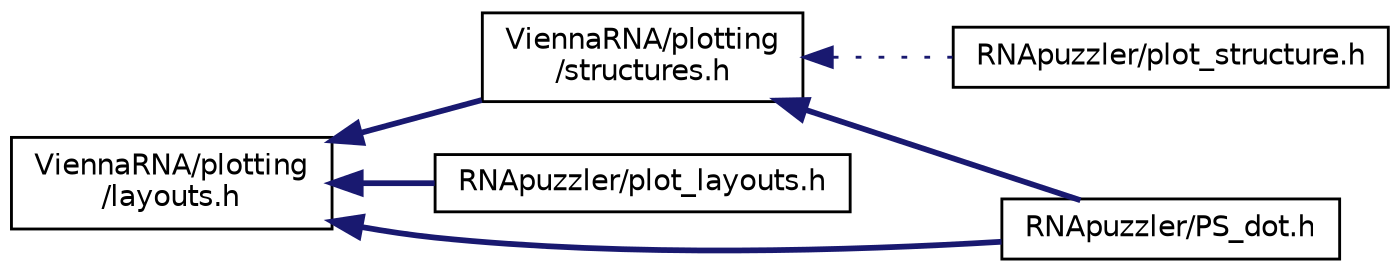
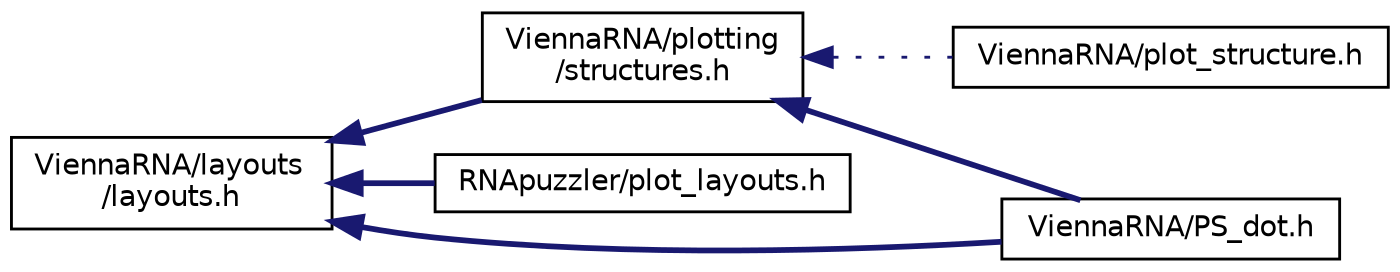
(1171, 57) -> (1171, 57)
(172, 183) -> (172, 183)
(1171, 229) -> (1171, 229)
